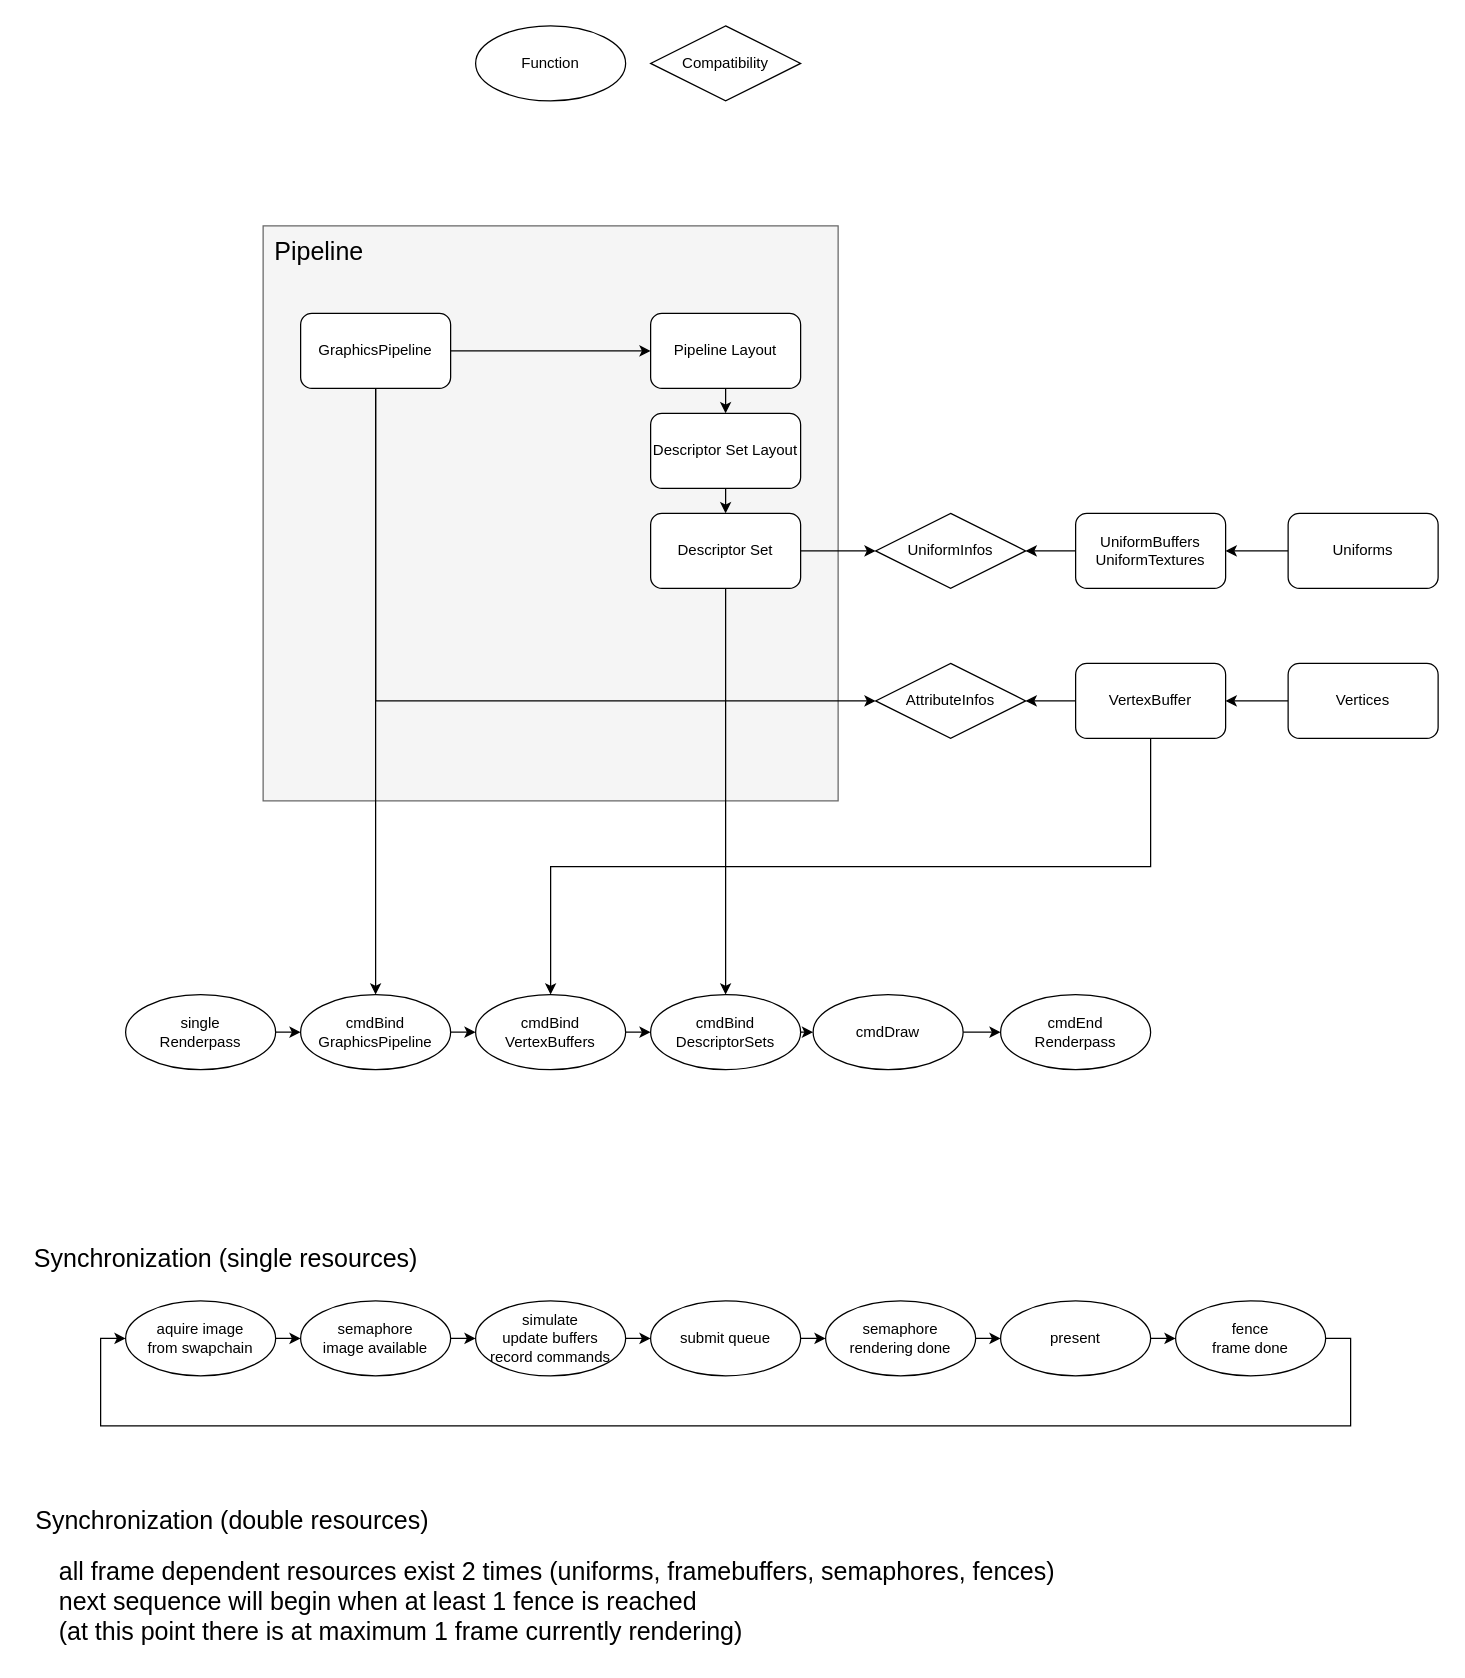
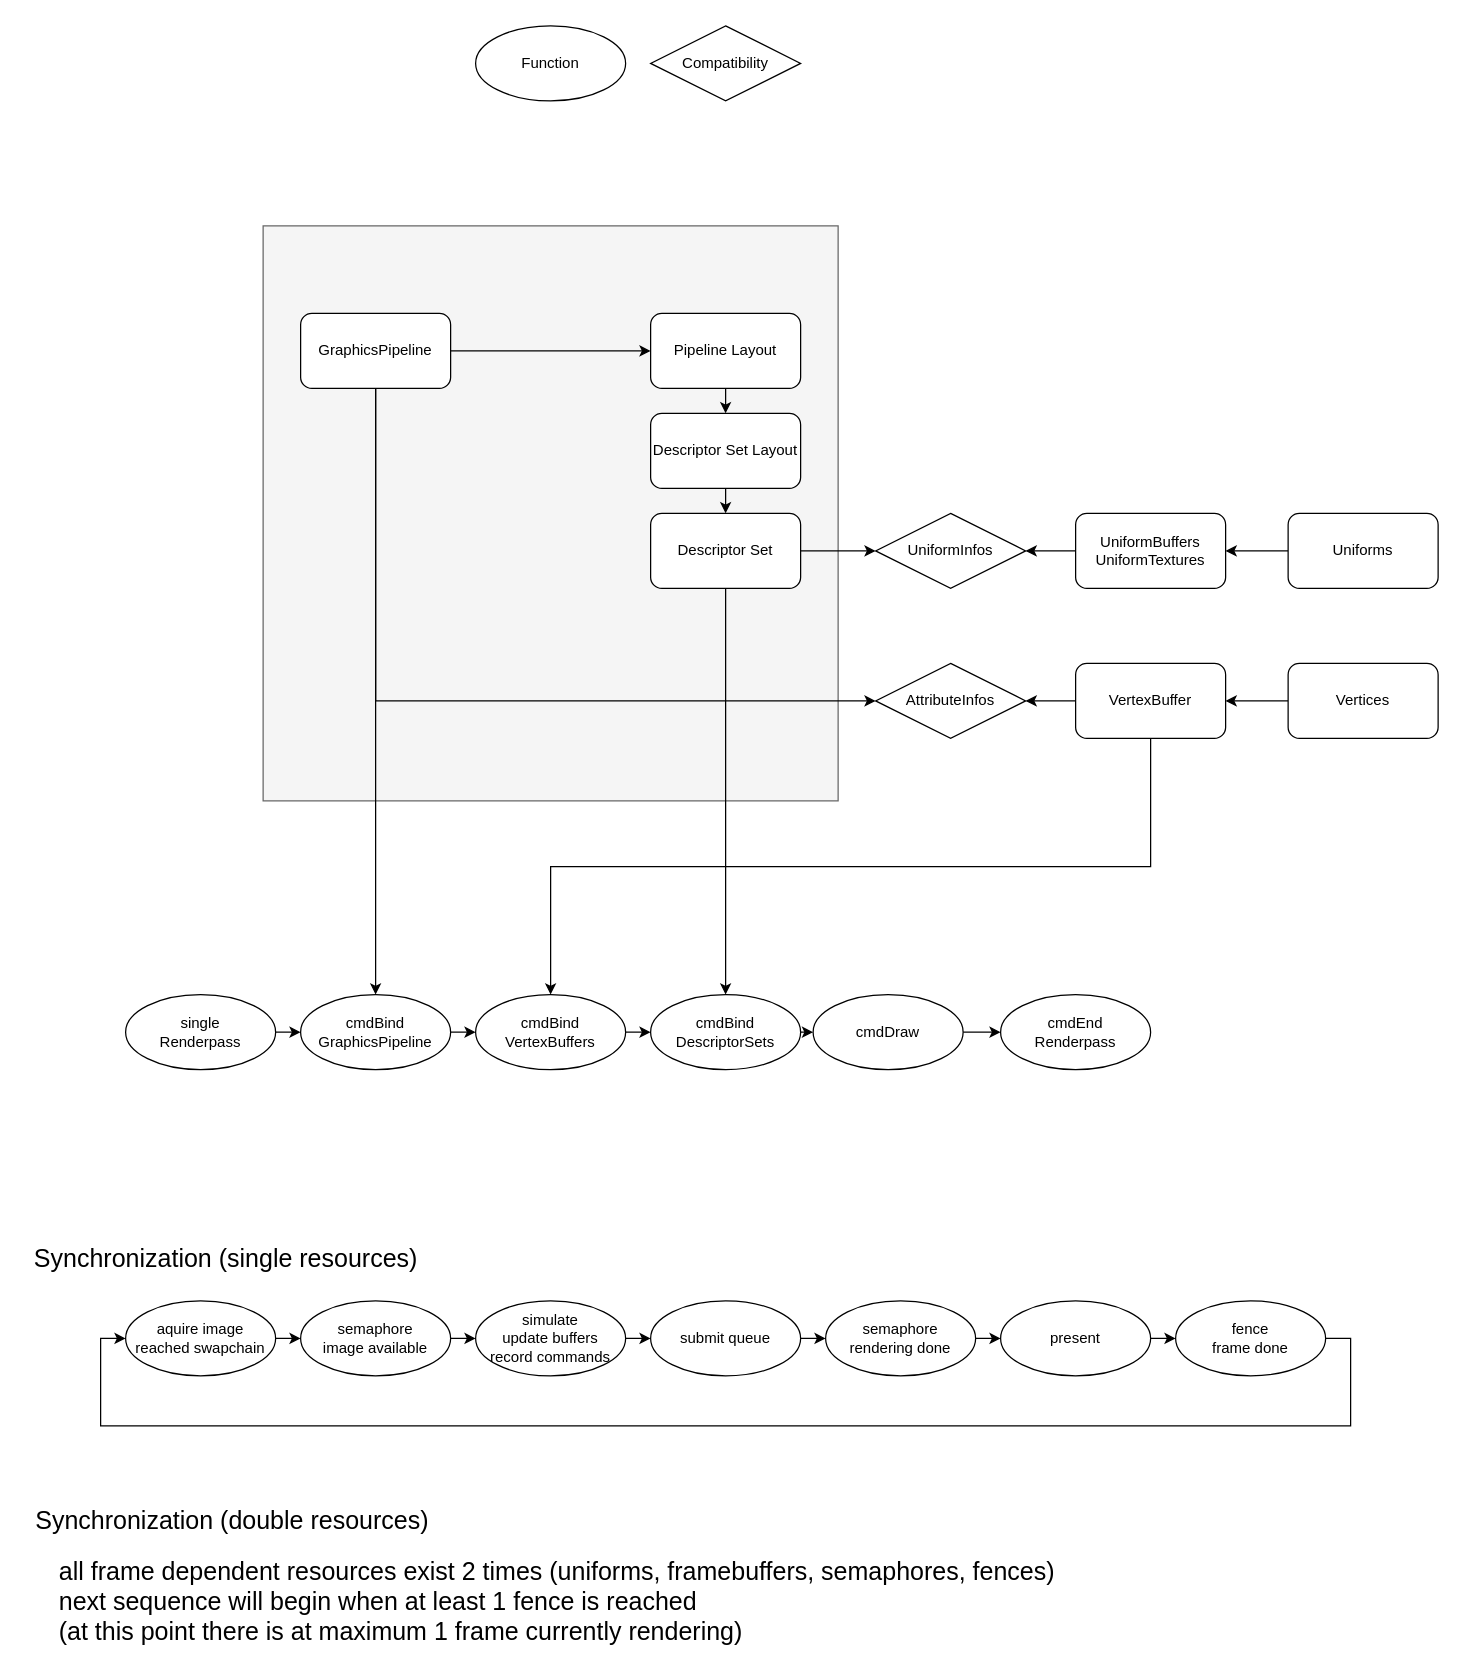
(319, 251) -> none
(201, 1338) -> (201, 1338)
